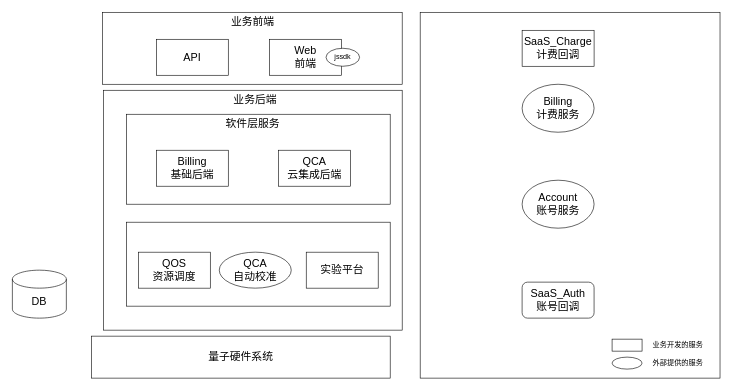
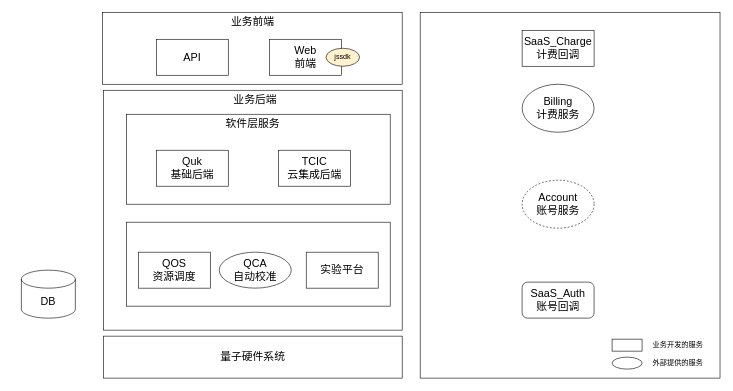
(343, 57) -> (343, 57)
(192, 168) -> (192, 168)
(315, 168) -> (315, 168)
(558, 204) -> (558, 204)
(39, 294) -> (48, 294)
(241, 357) -> (253, 357)
